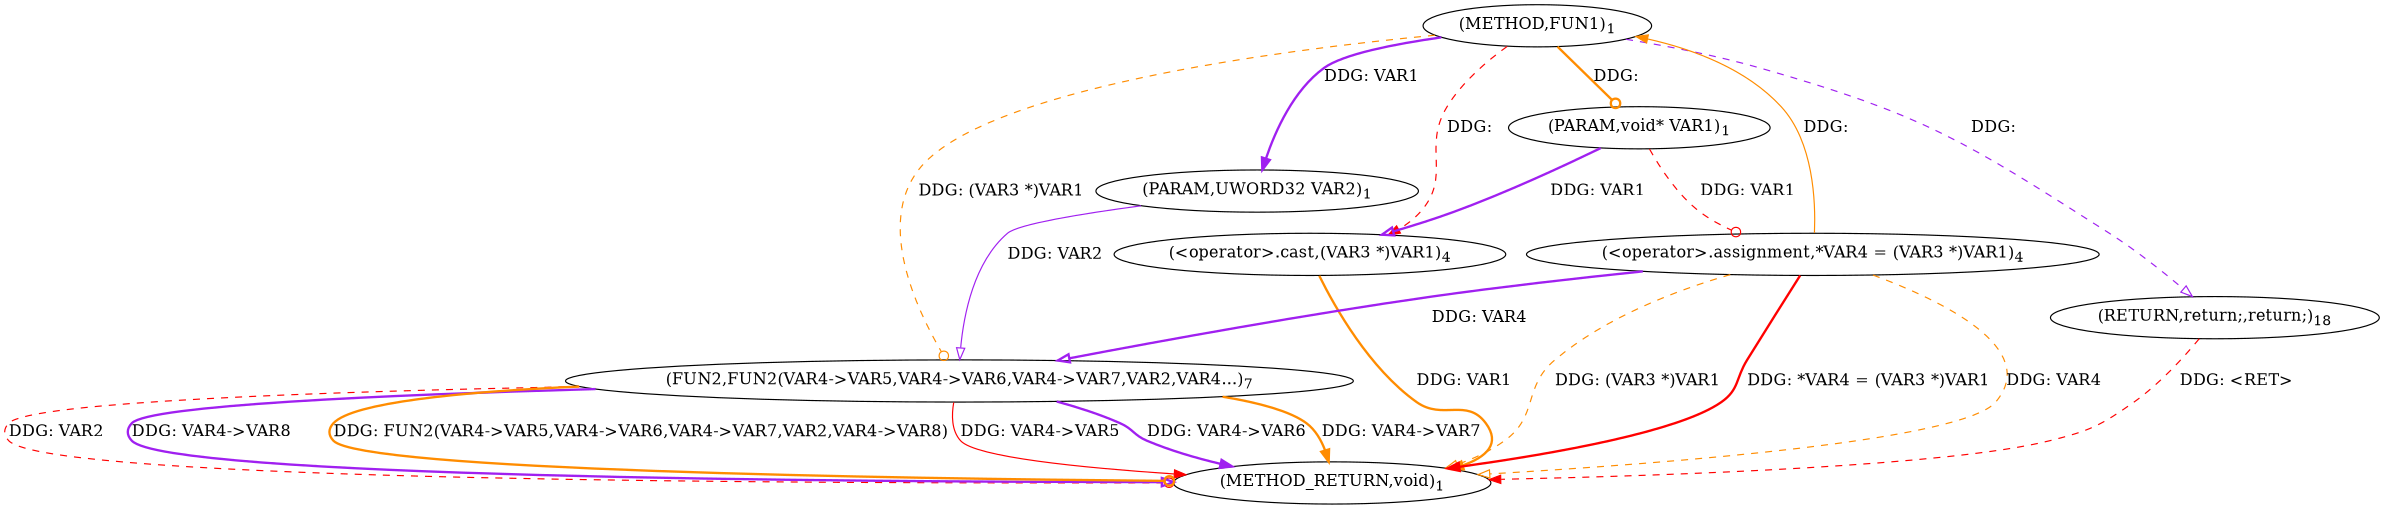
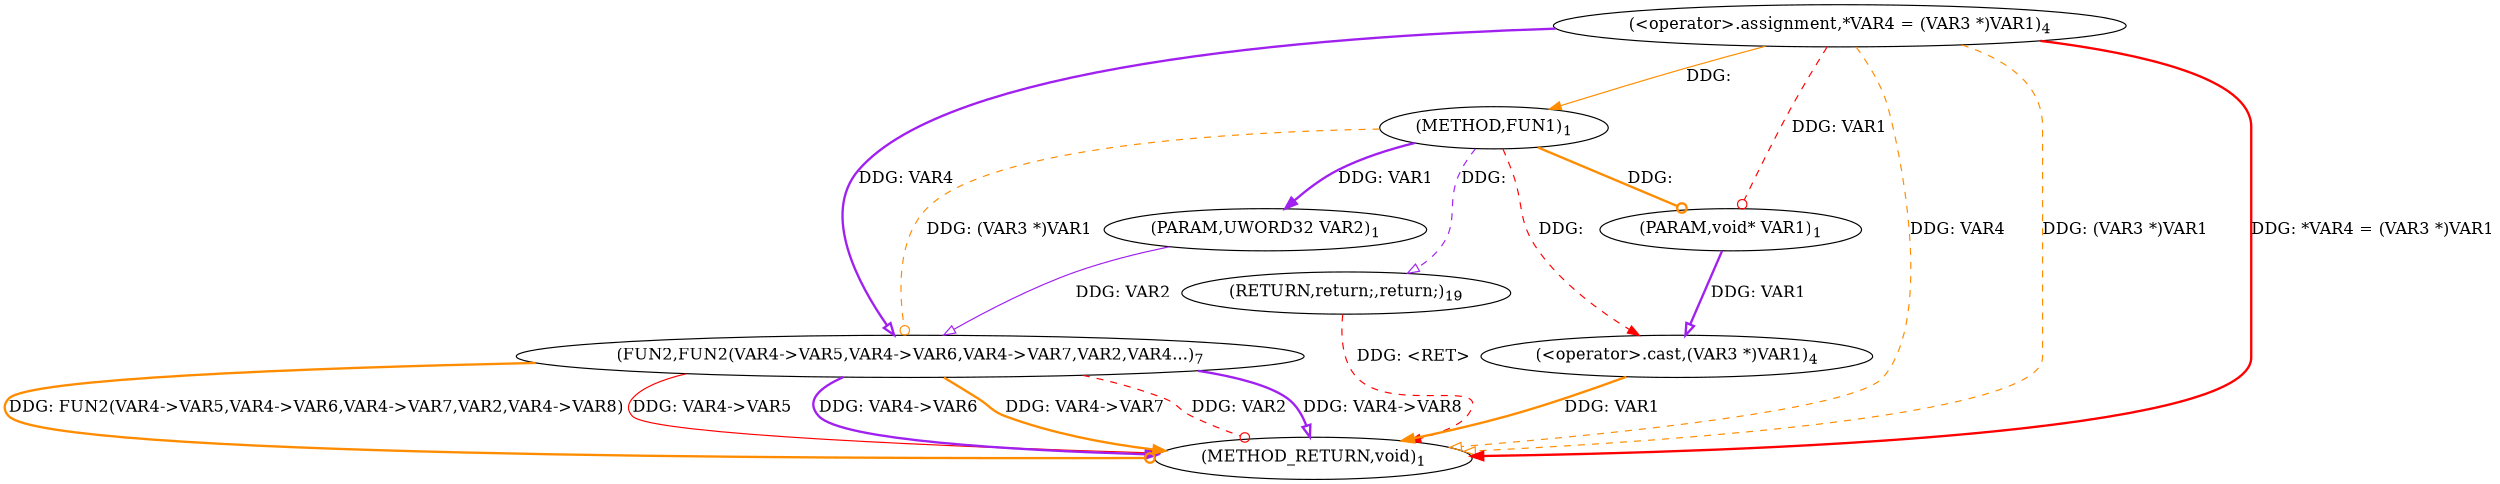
(1683, 197) -> (1783, 122)
(2323, 316) -> (1454, 291)
